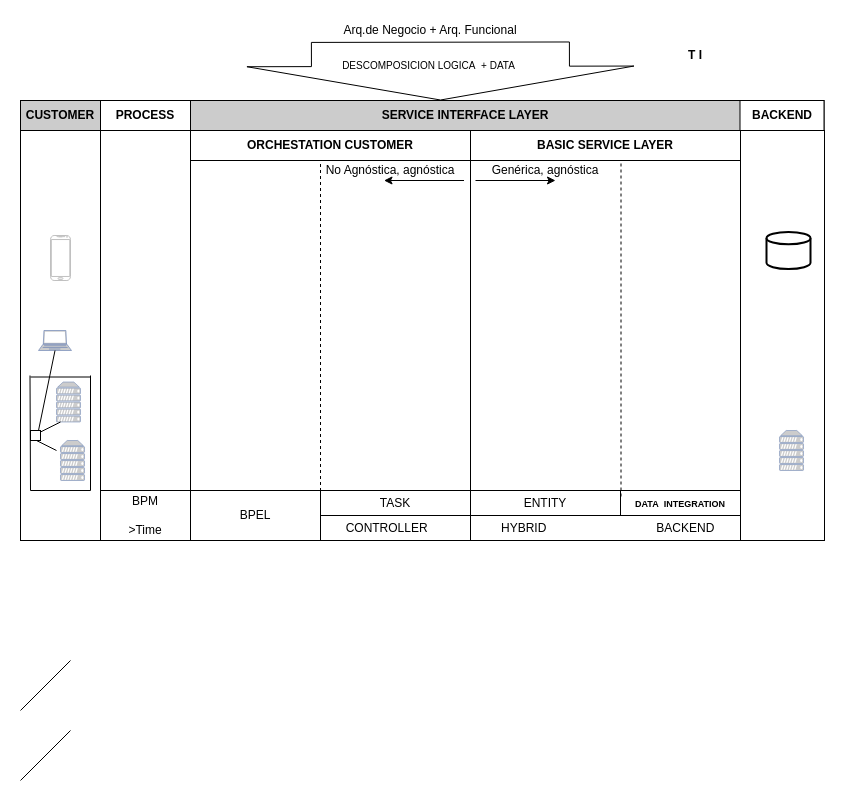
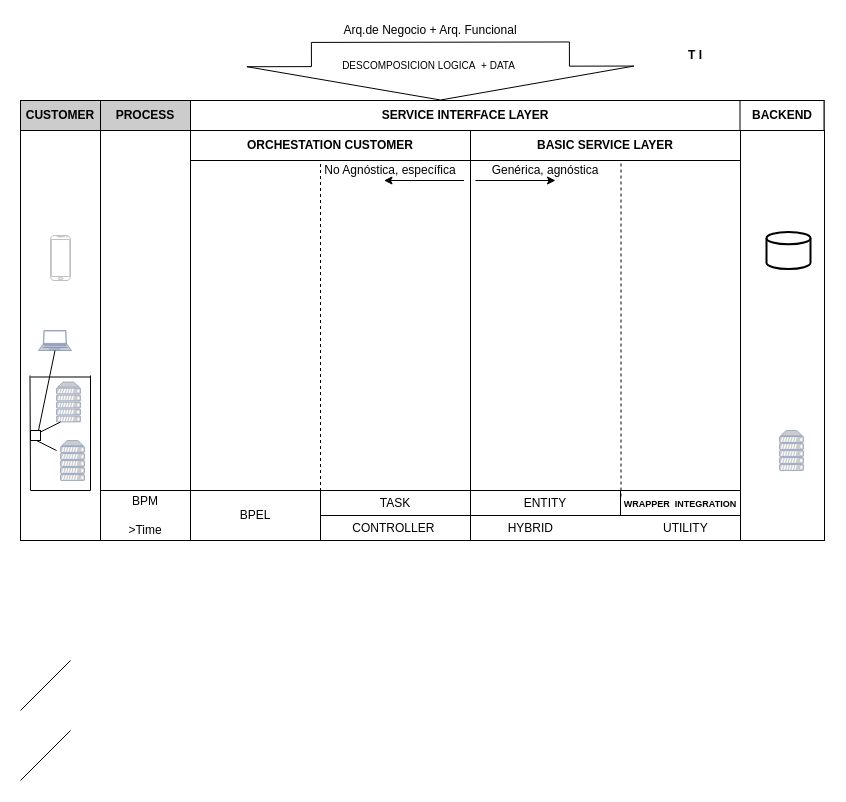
(146, 116) -> (146, 116)
(466, 116) -> (466, 116)
(391, 171) -> (391, 171)
(681, 504) -> (681, 504)
(531, 529) -> (531, 529)
